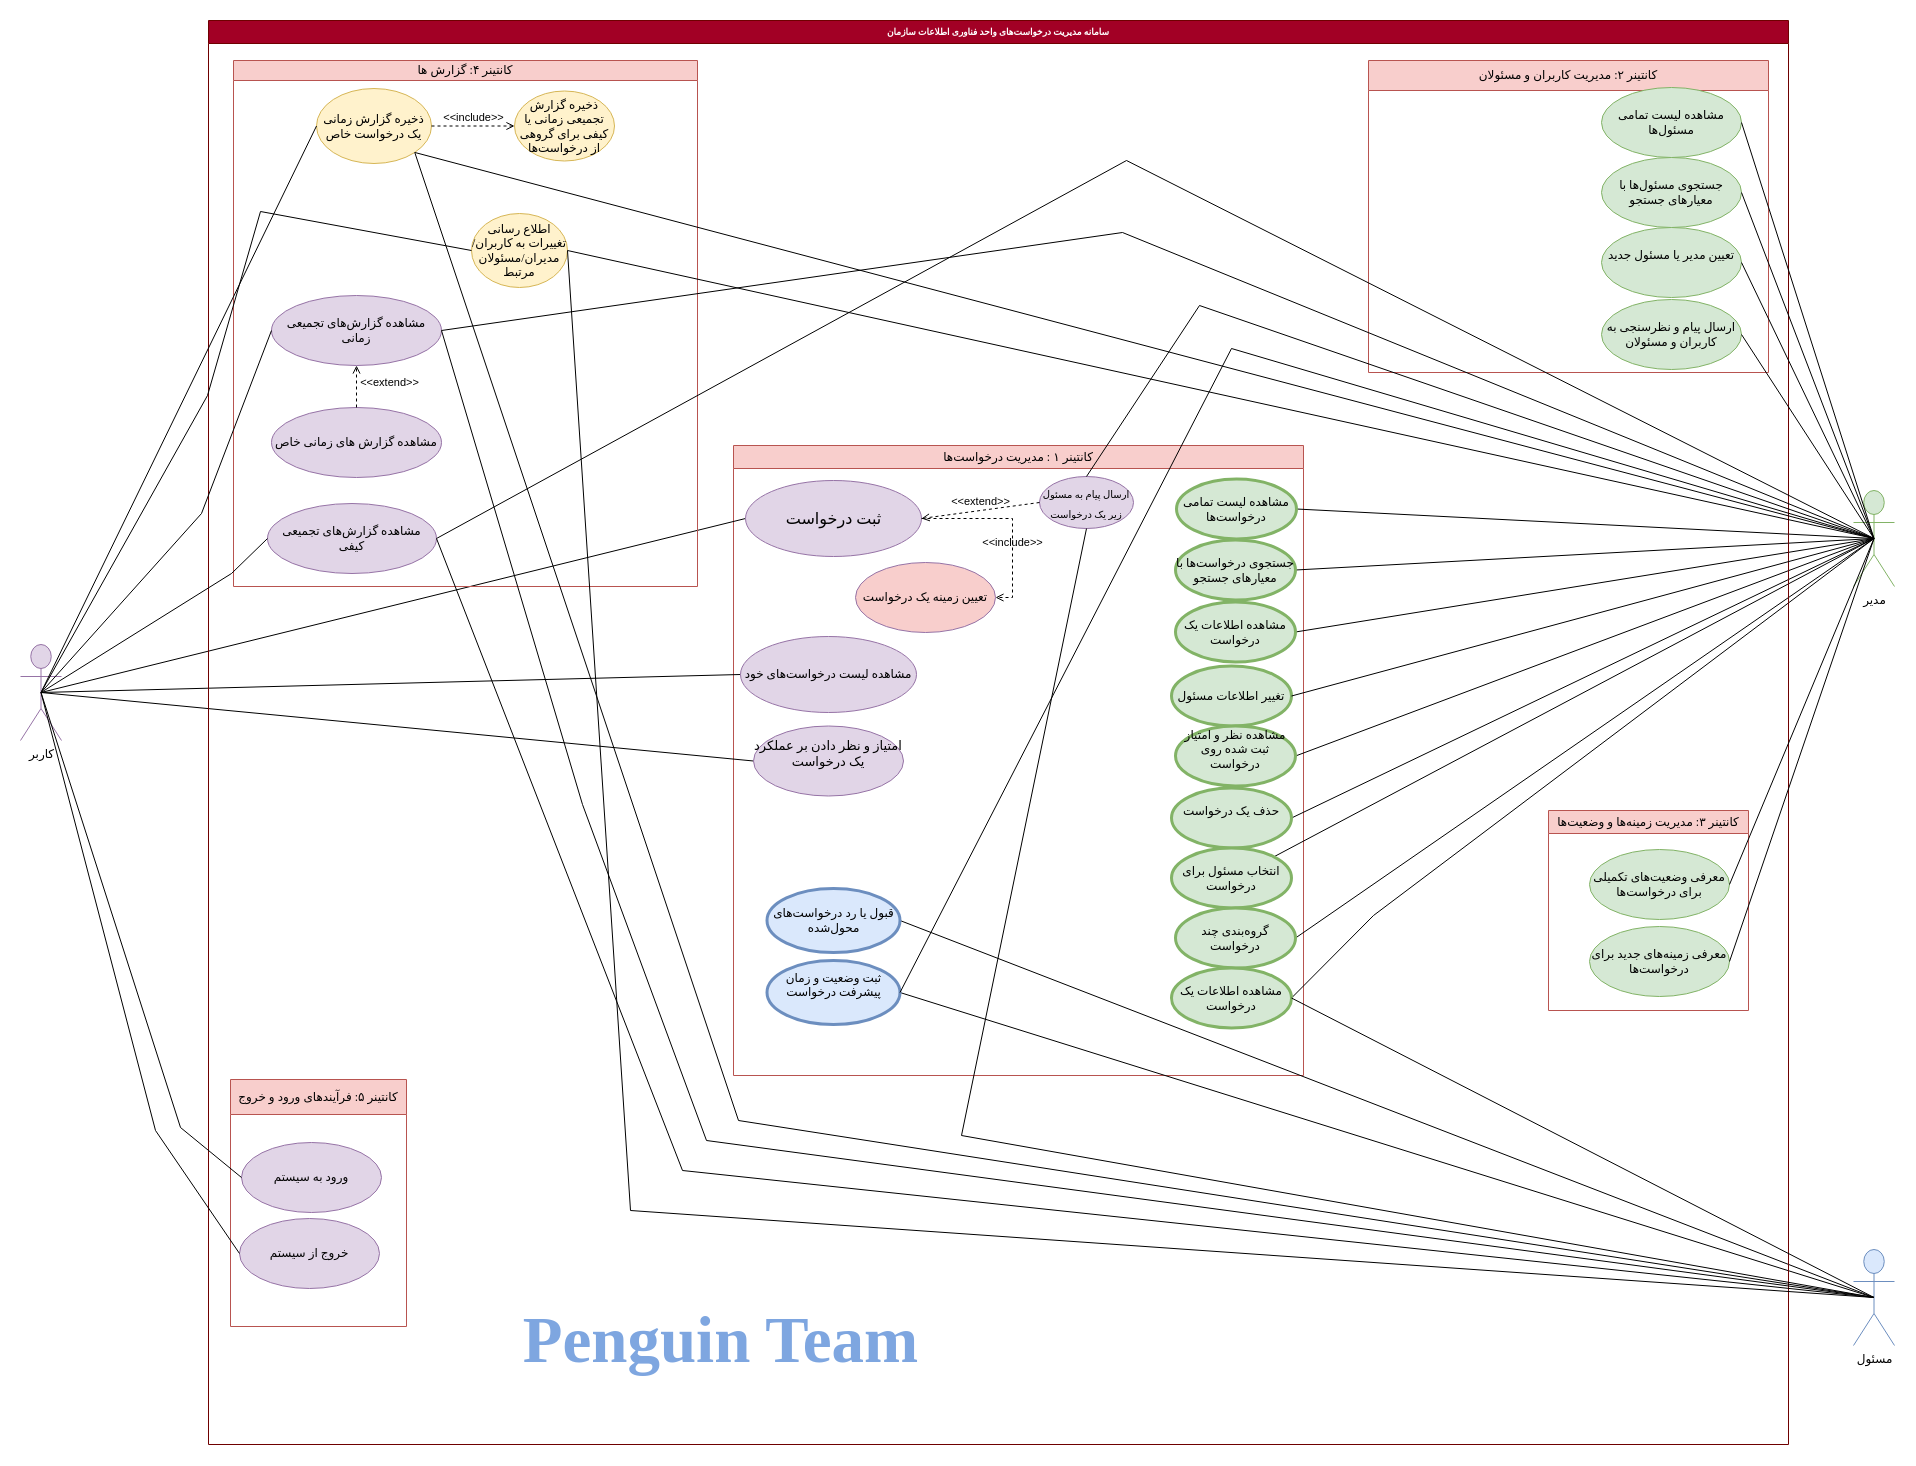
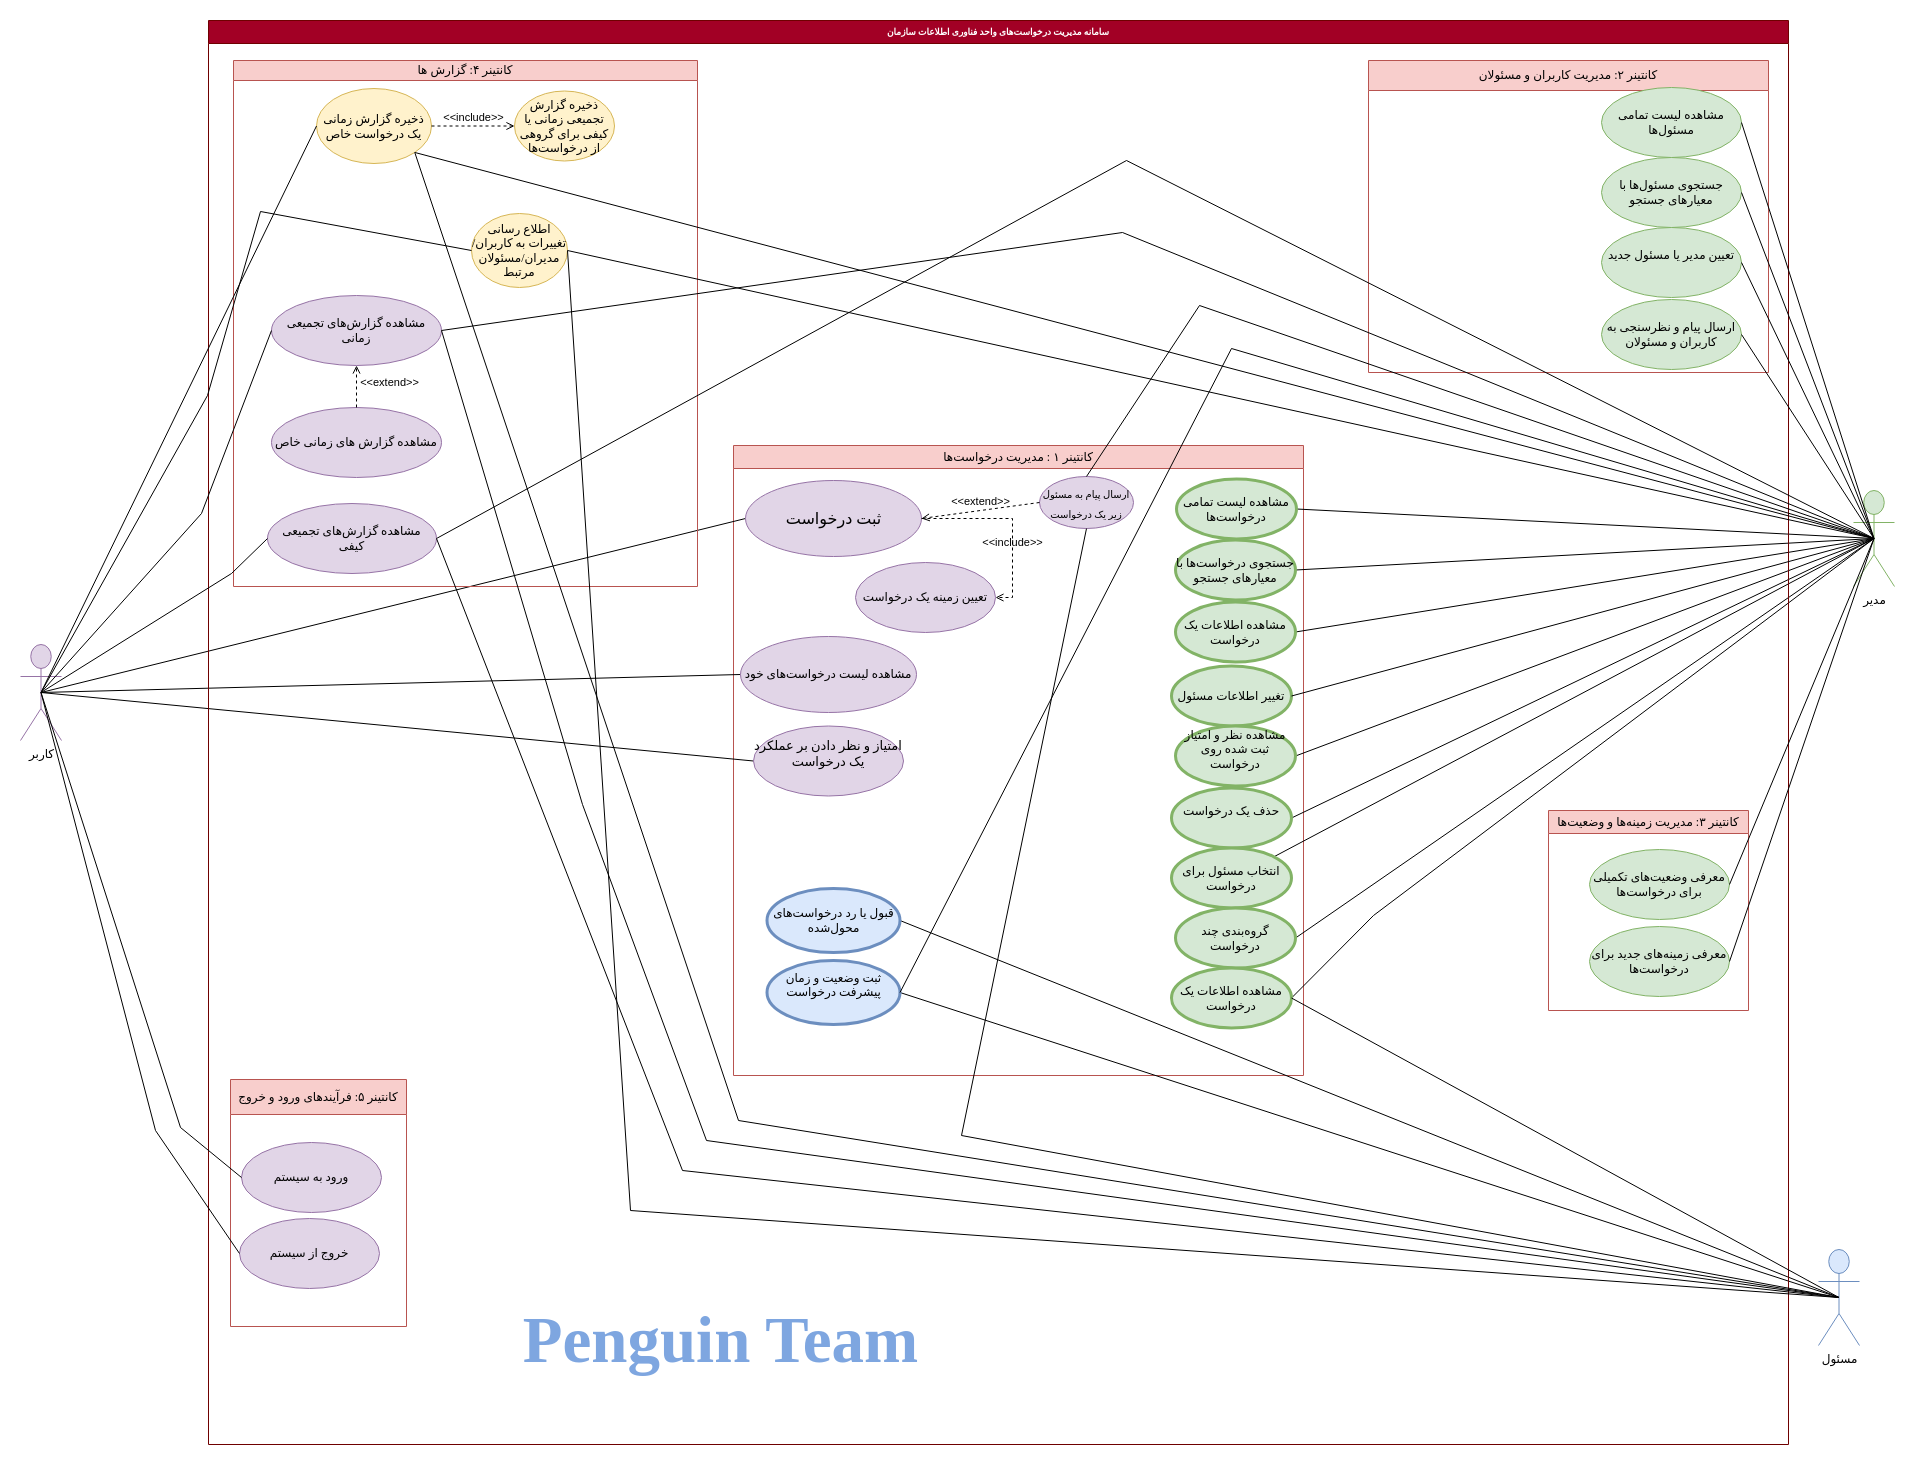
(926, 598) -> (926, 598)
(1874, 1298) -> (1839, 1298)
